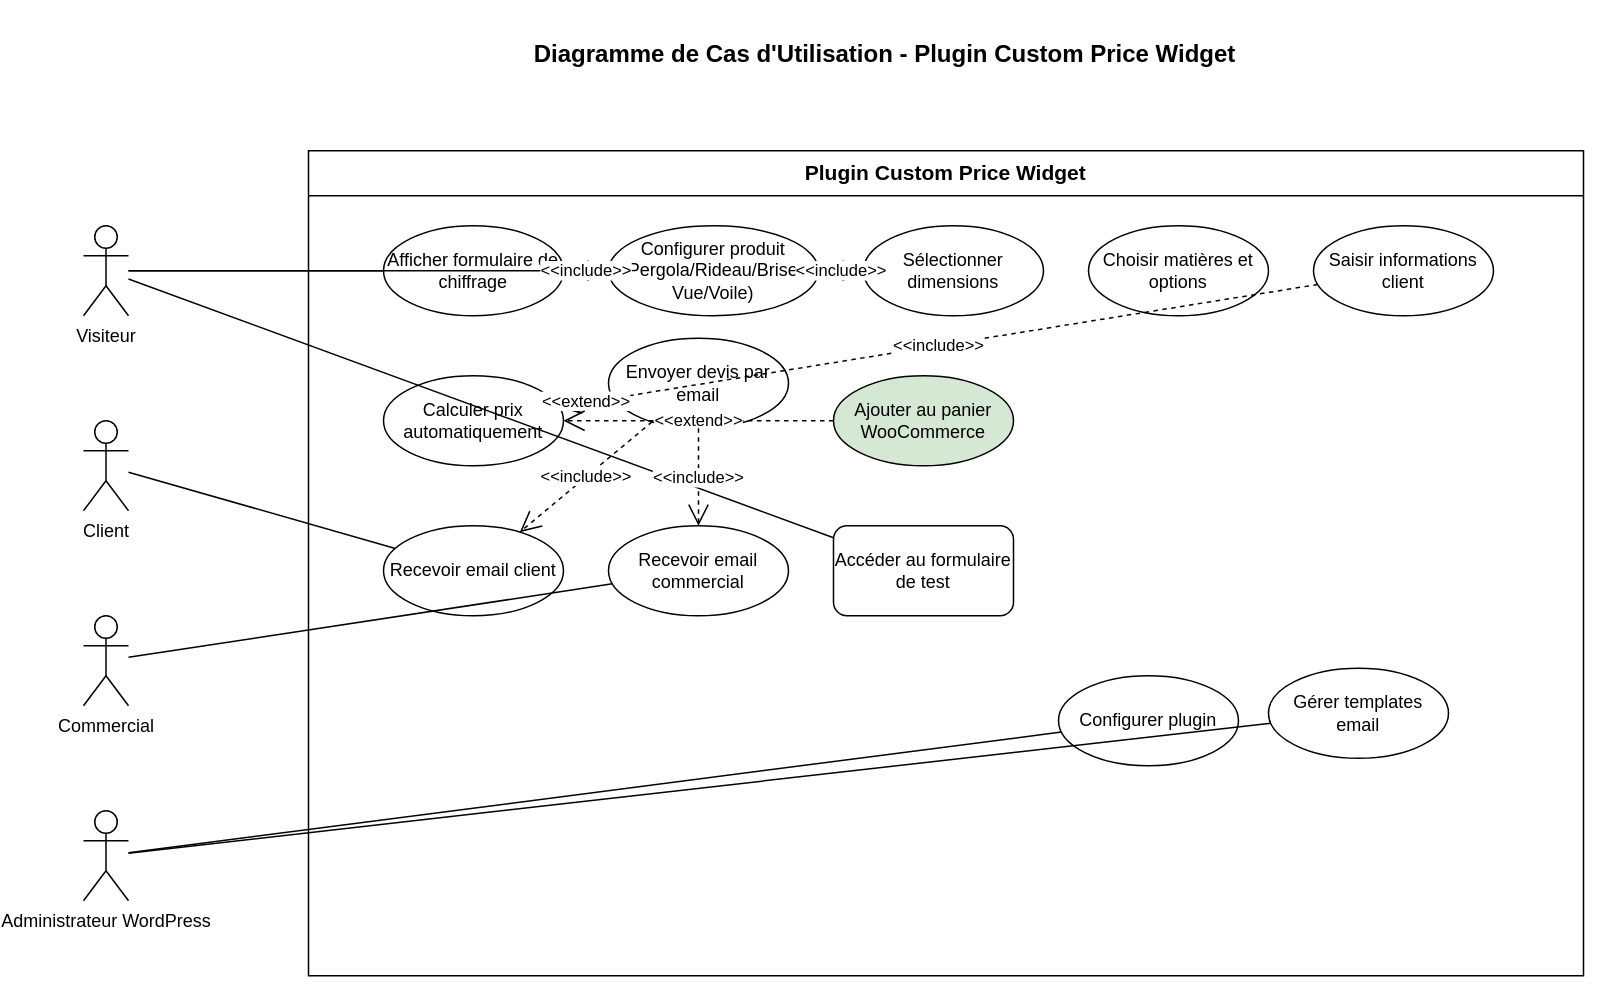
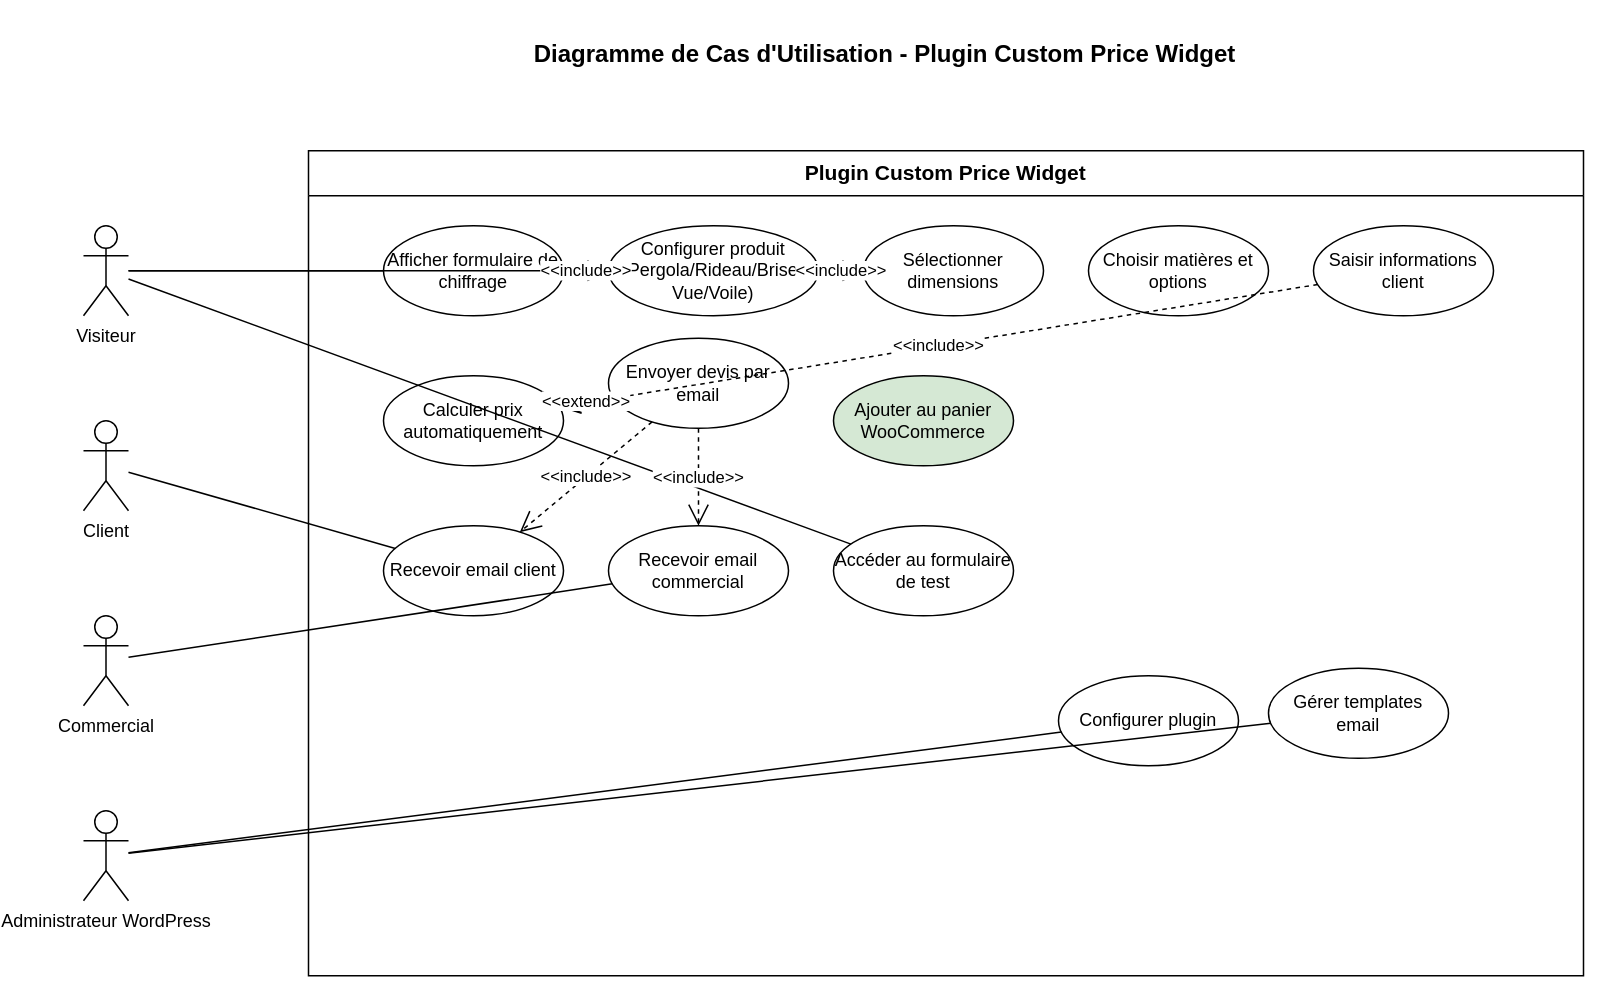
(700, 421) -> none
(923, 571) -> (923, 571)
